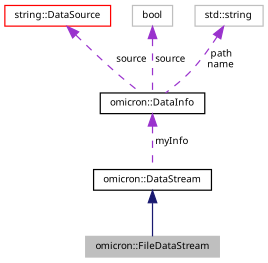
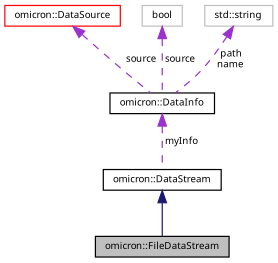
(58, 16) -> (63, 16)
(153, 247) -> (162, 247)
